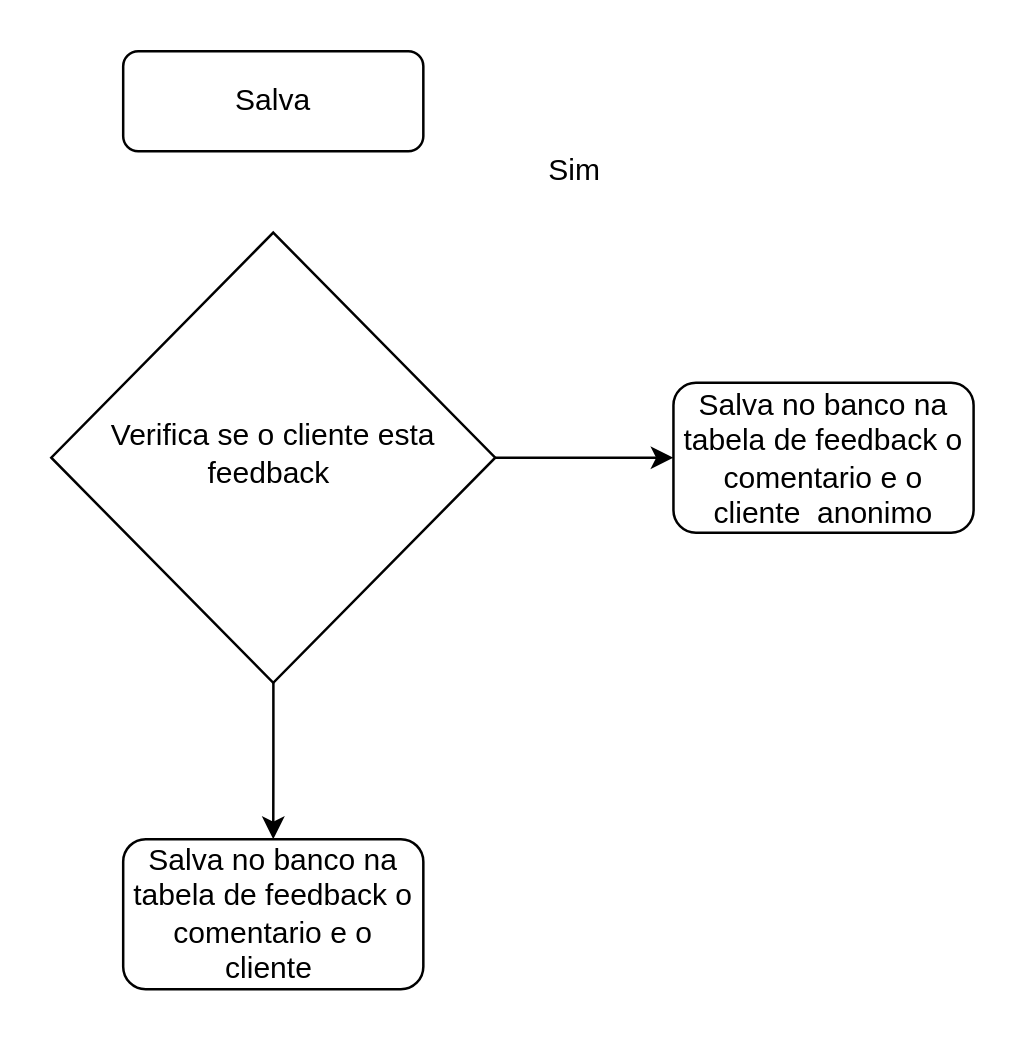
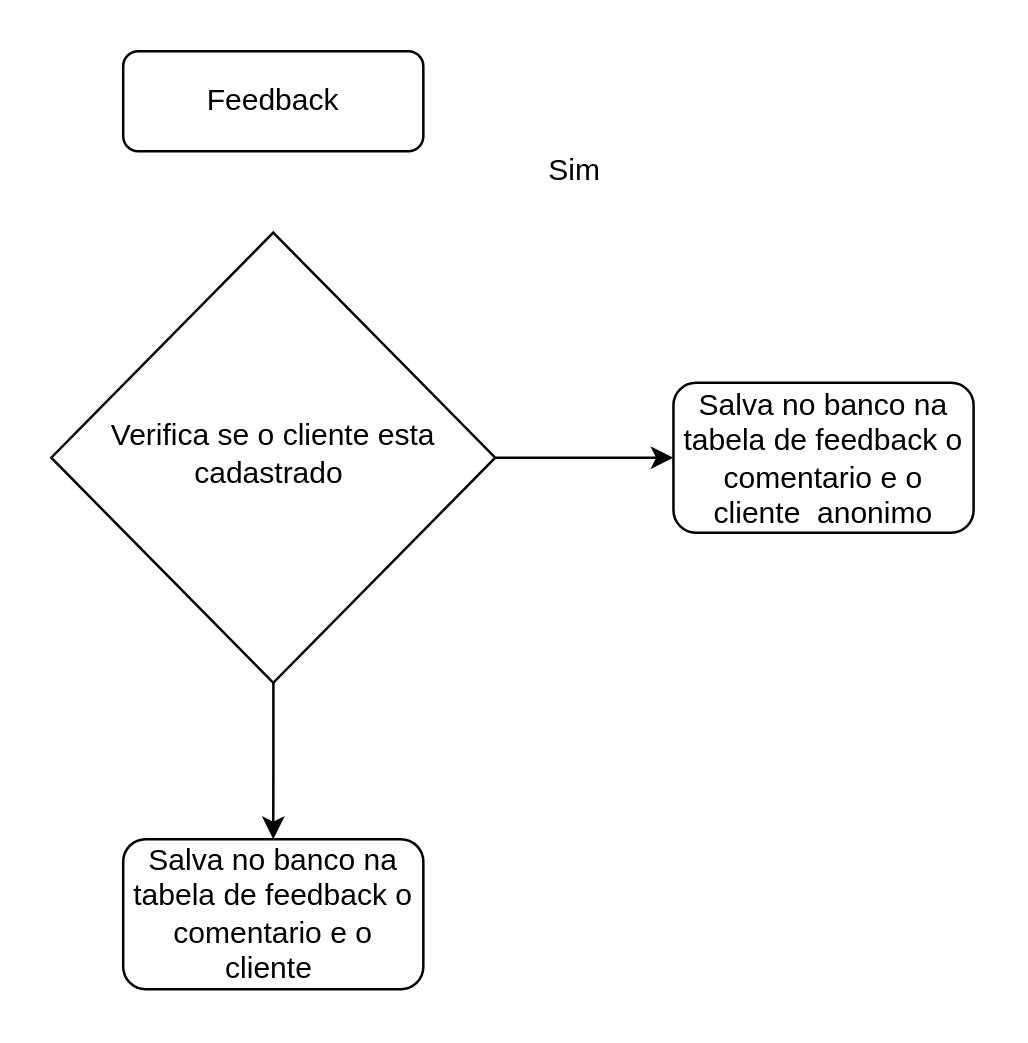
(274, 101) -> (274, 101)
(274, 454) -> (274, 454)
